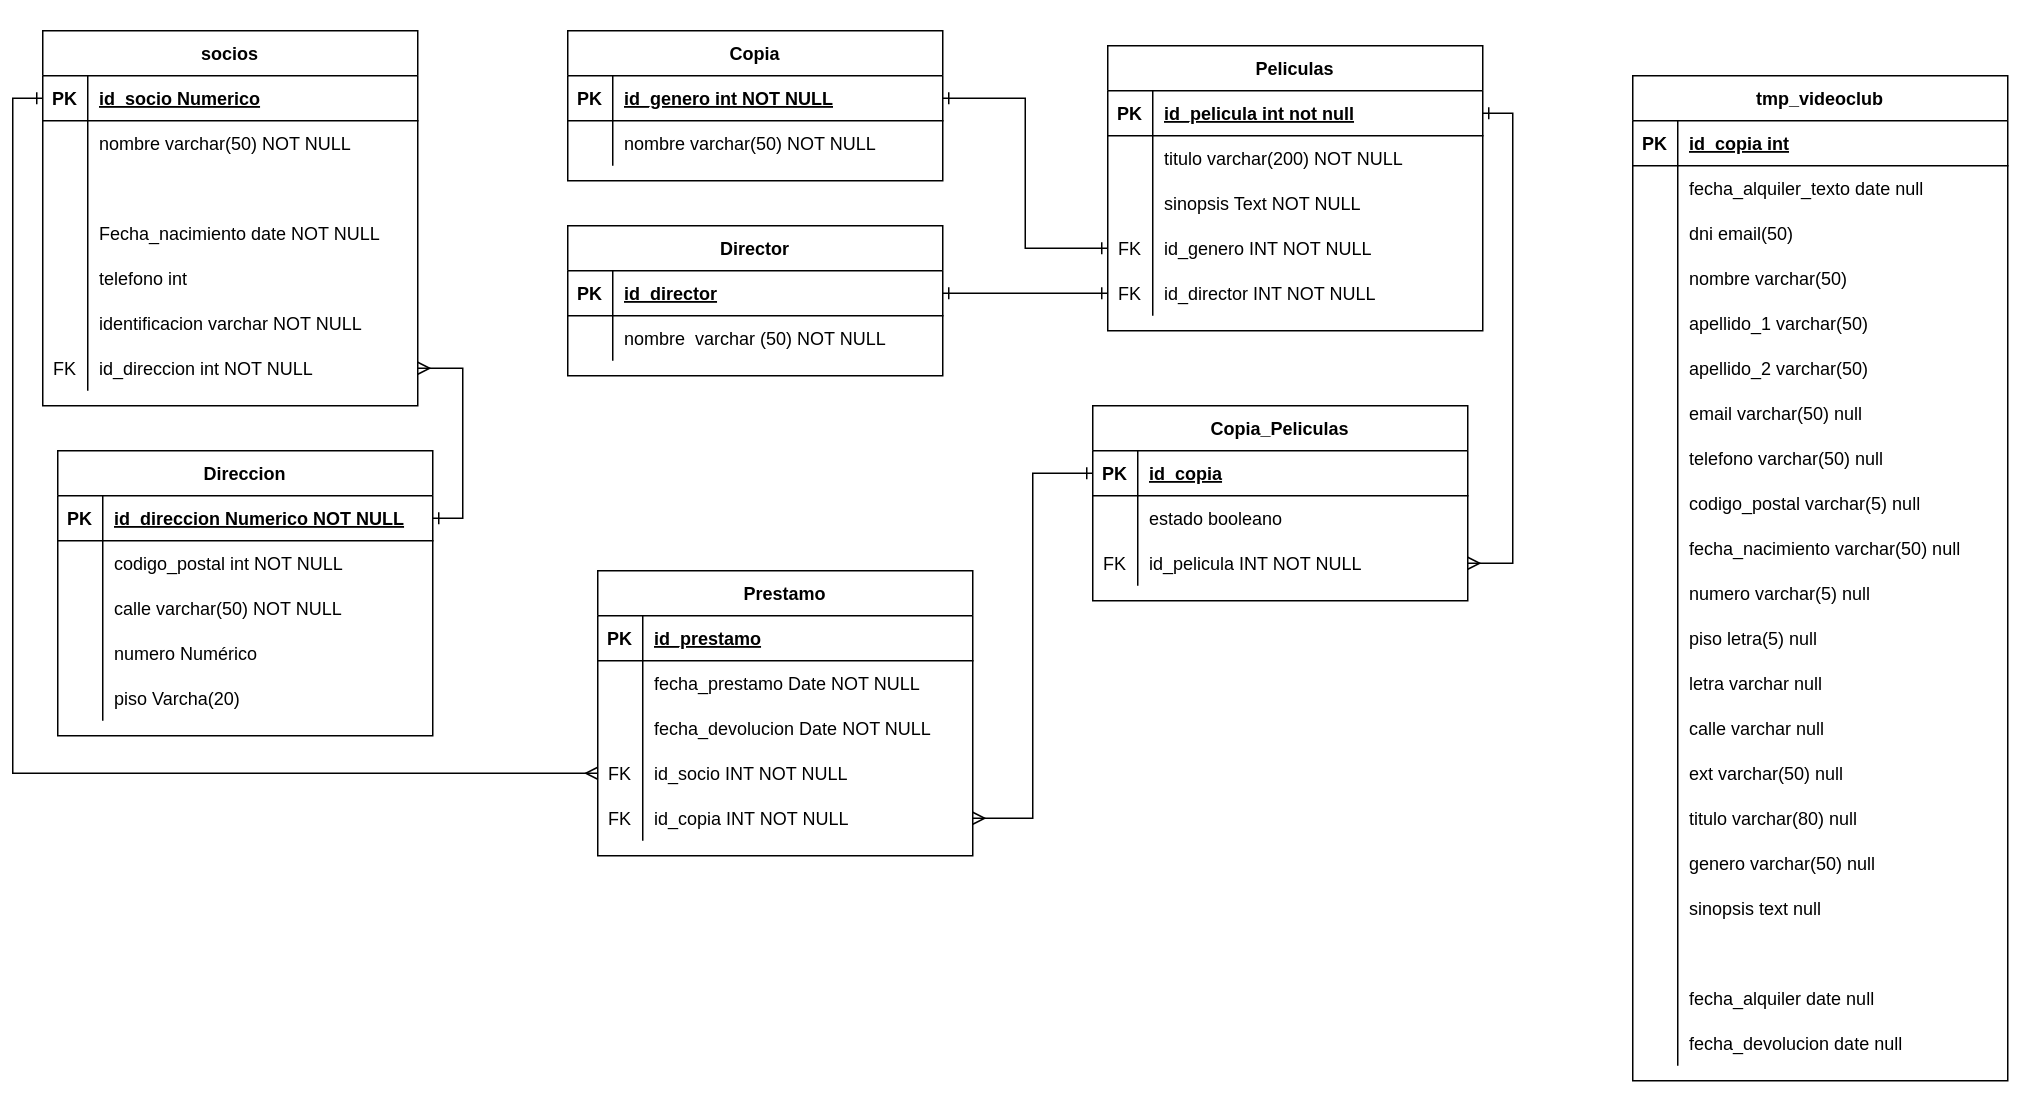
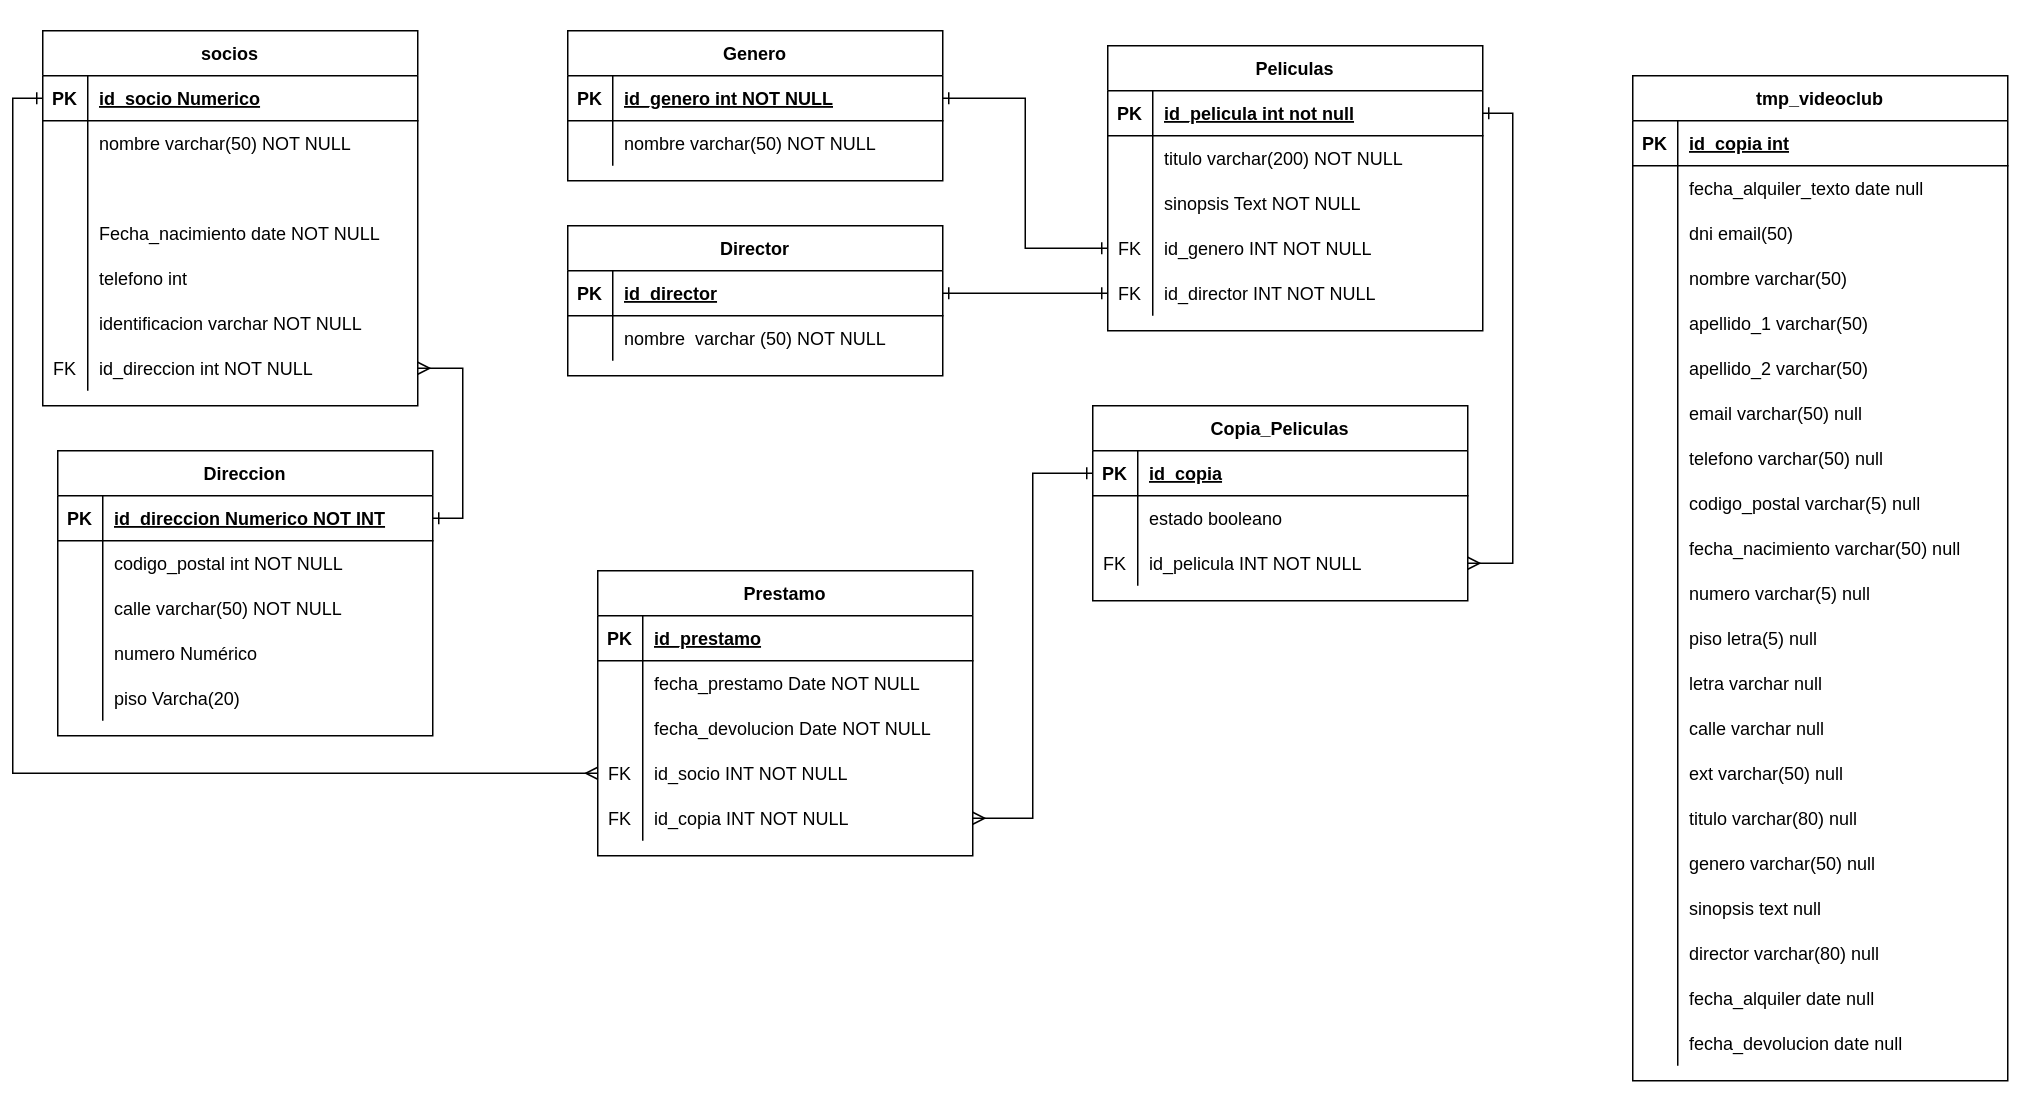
(755, 54) -> (755, 54)
(249, 519) -> (244, 519)
none -> (1843, 953)
